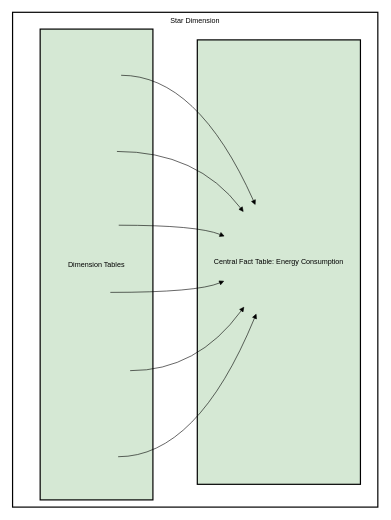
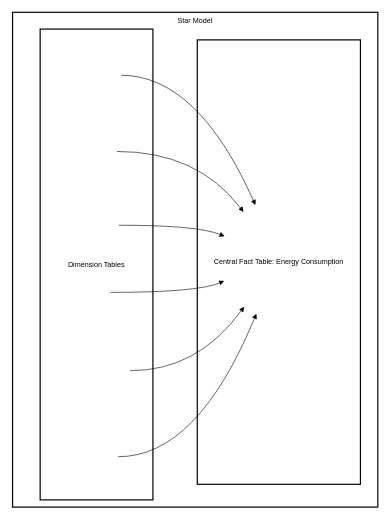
(195, 21) -> (195, 21)
(279, 262) -> (279, 262)
(96, 265) -> (96, 265)
